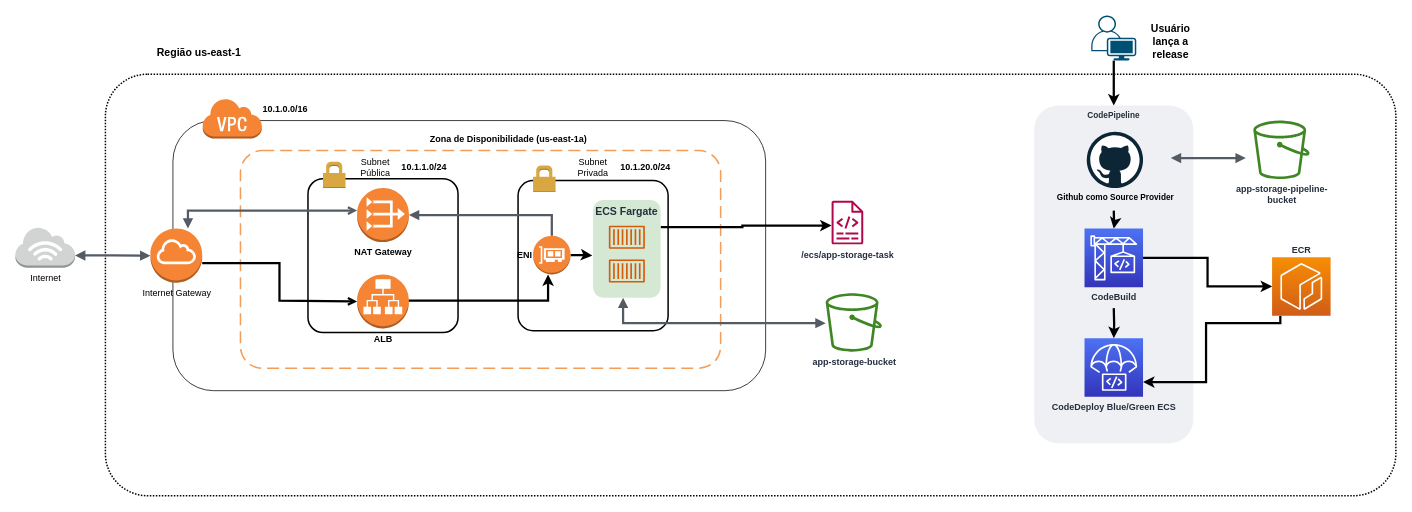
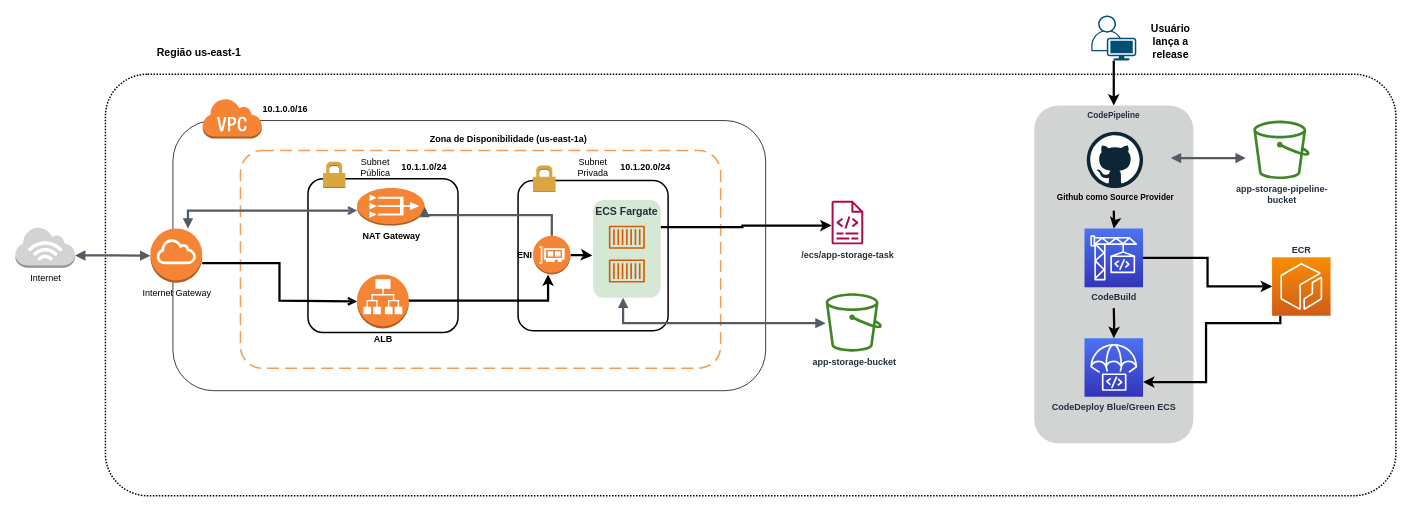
(1113, 115) -> (1113, 115)
(383, 215) -> (391, 207)
